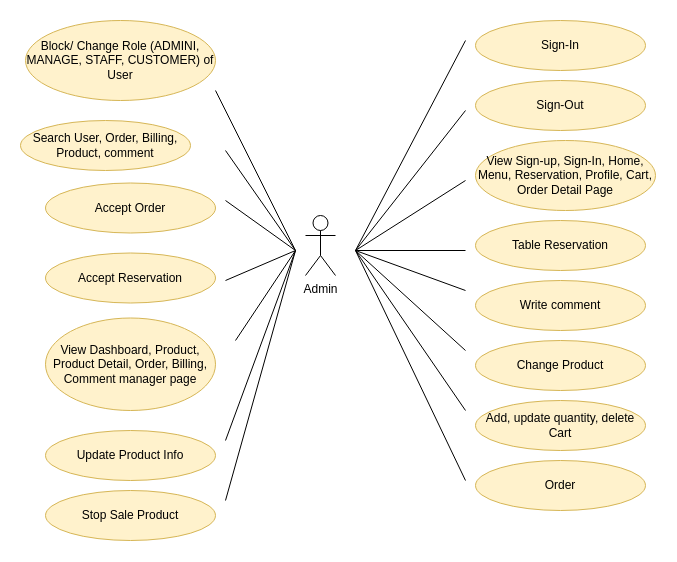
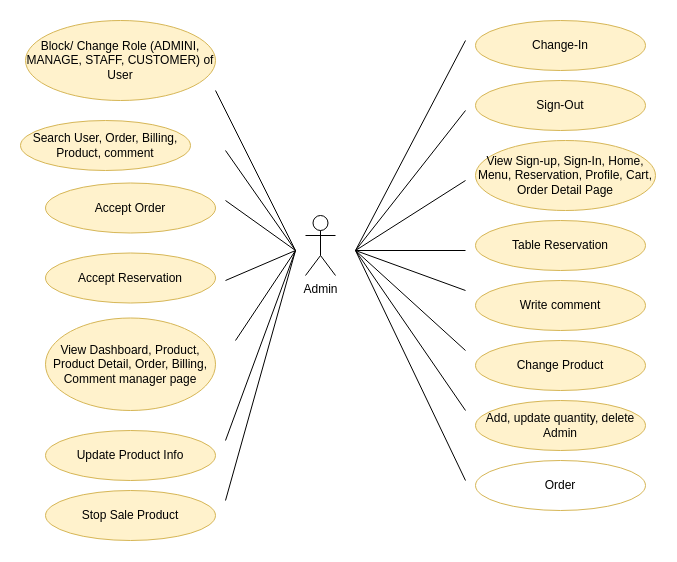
(561, 46) -> (561, 46)
(561, 426) -> (561, 426)
(561, 486) -> (561, 486)
